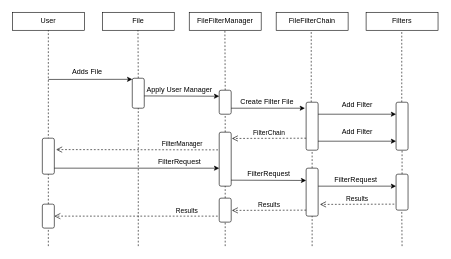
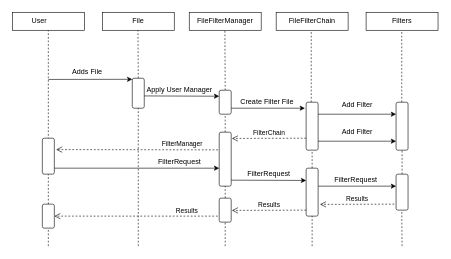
(48, 21) -> (39, 21)
